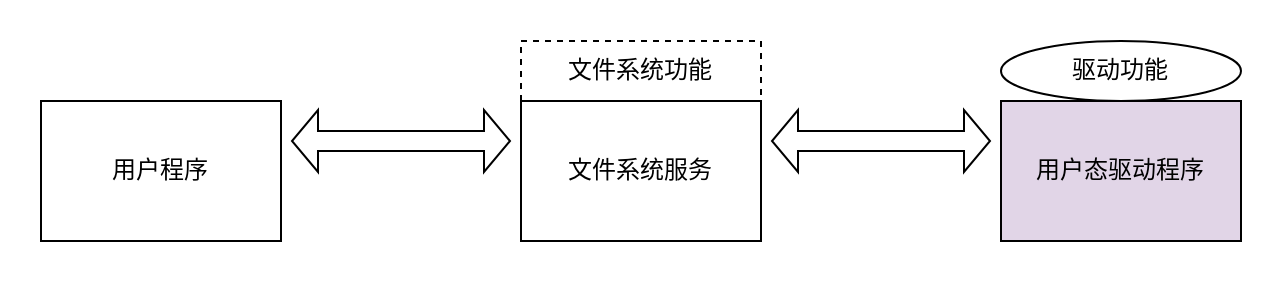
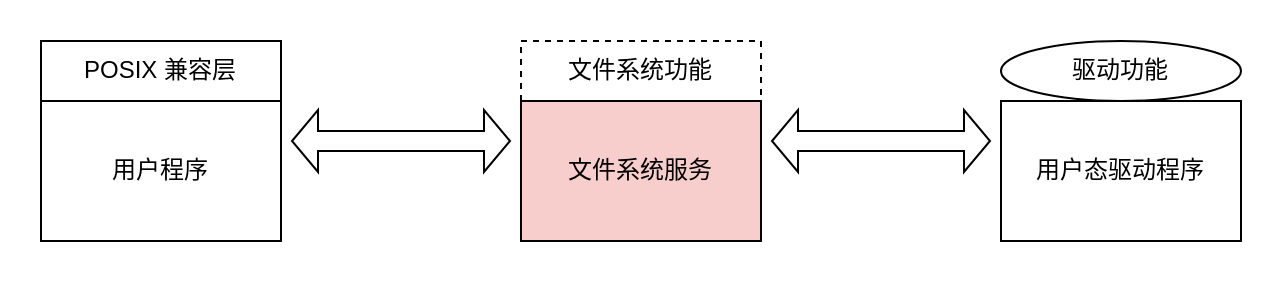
none -> (161, 71)
(641, 171) -> (641, 171)
(1121, 171) -> (1121, 171)
